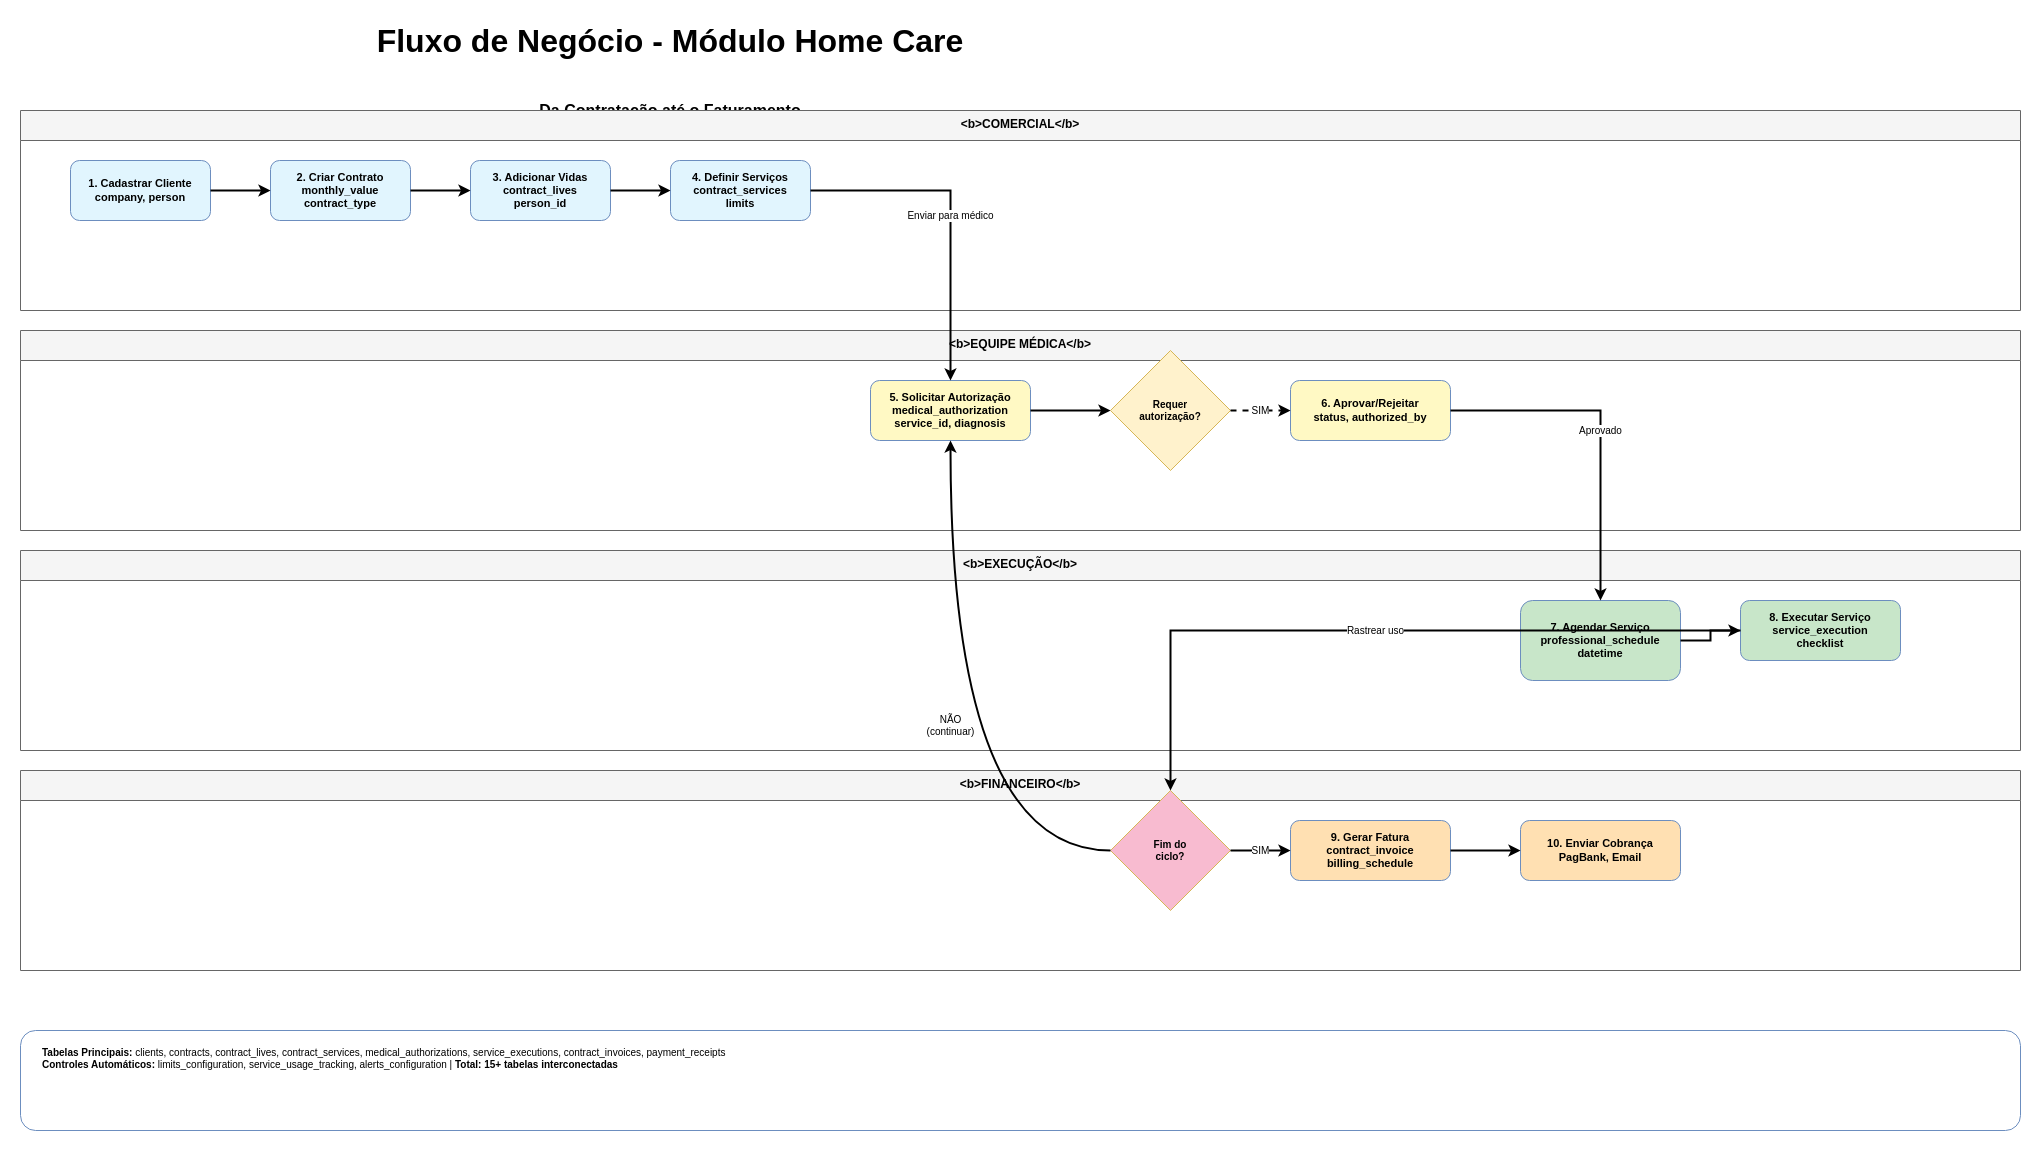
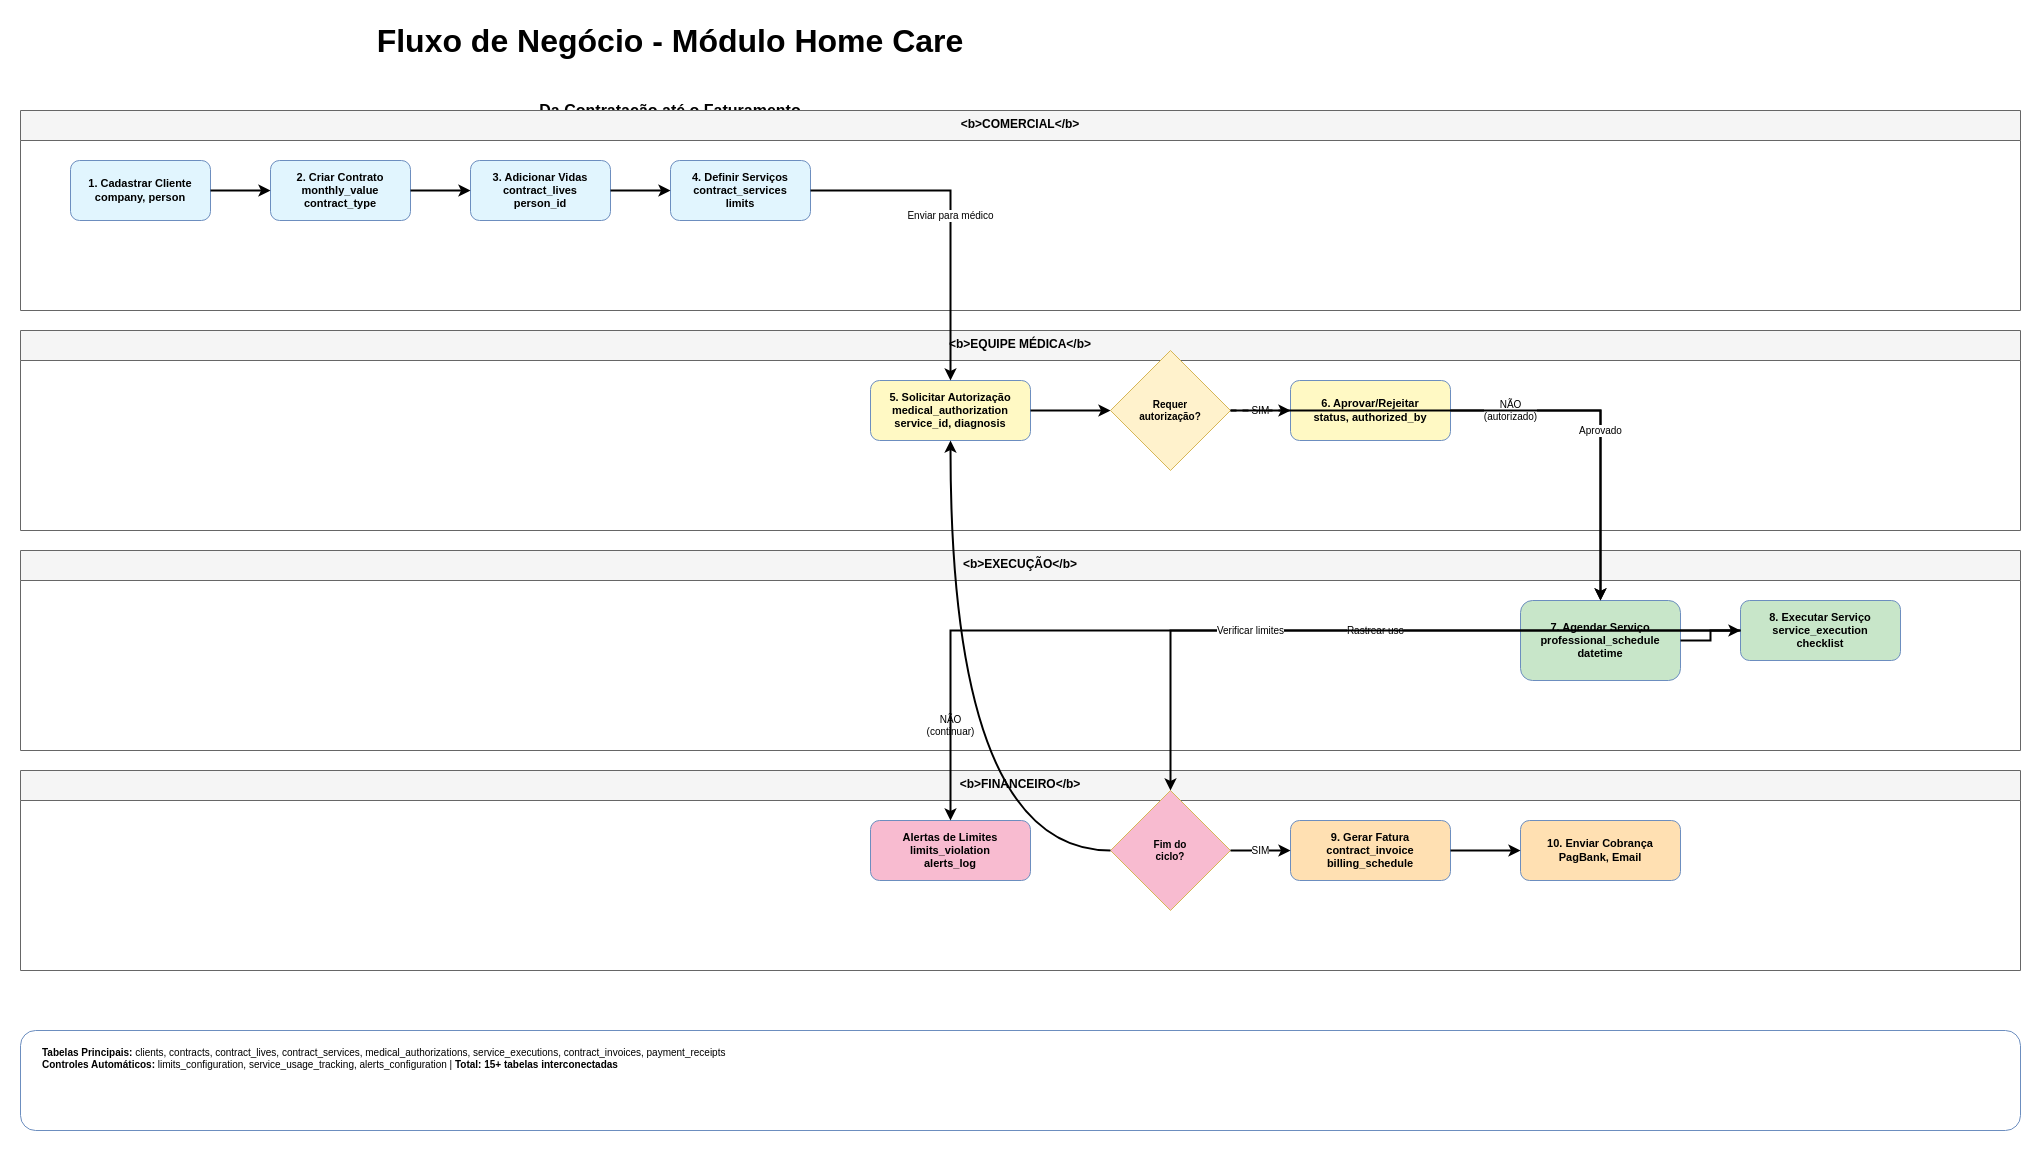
none -> (1368, 411)
none -> (970, 631)
none -> (951, 851)
